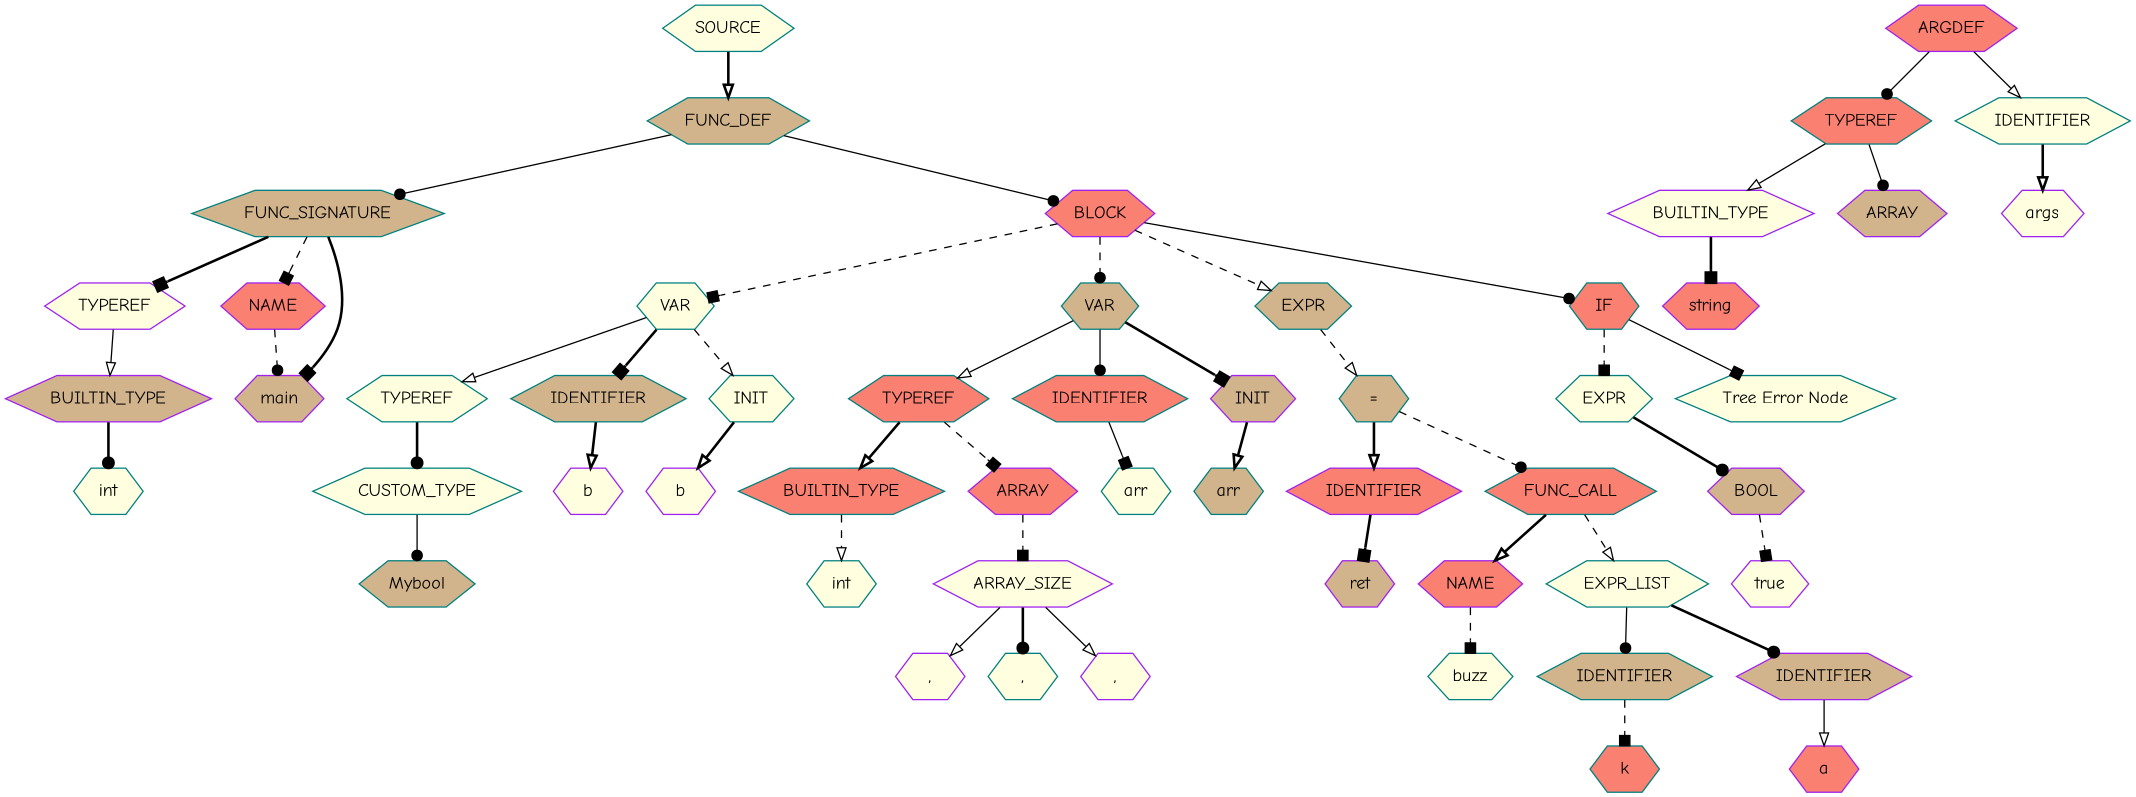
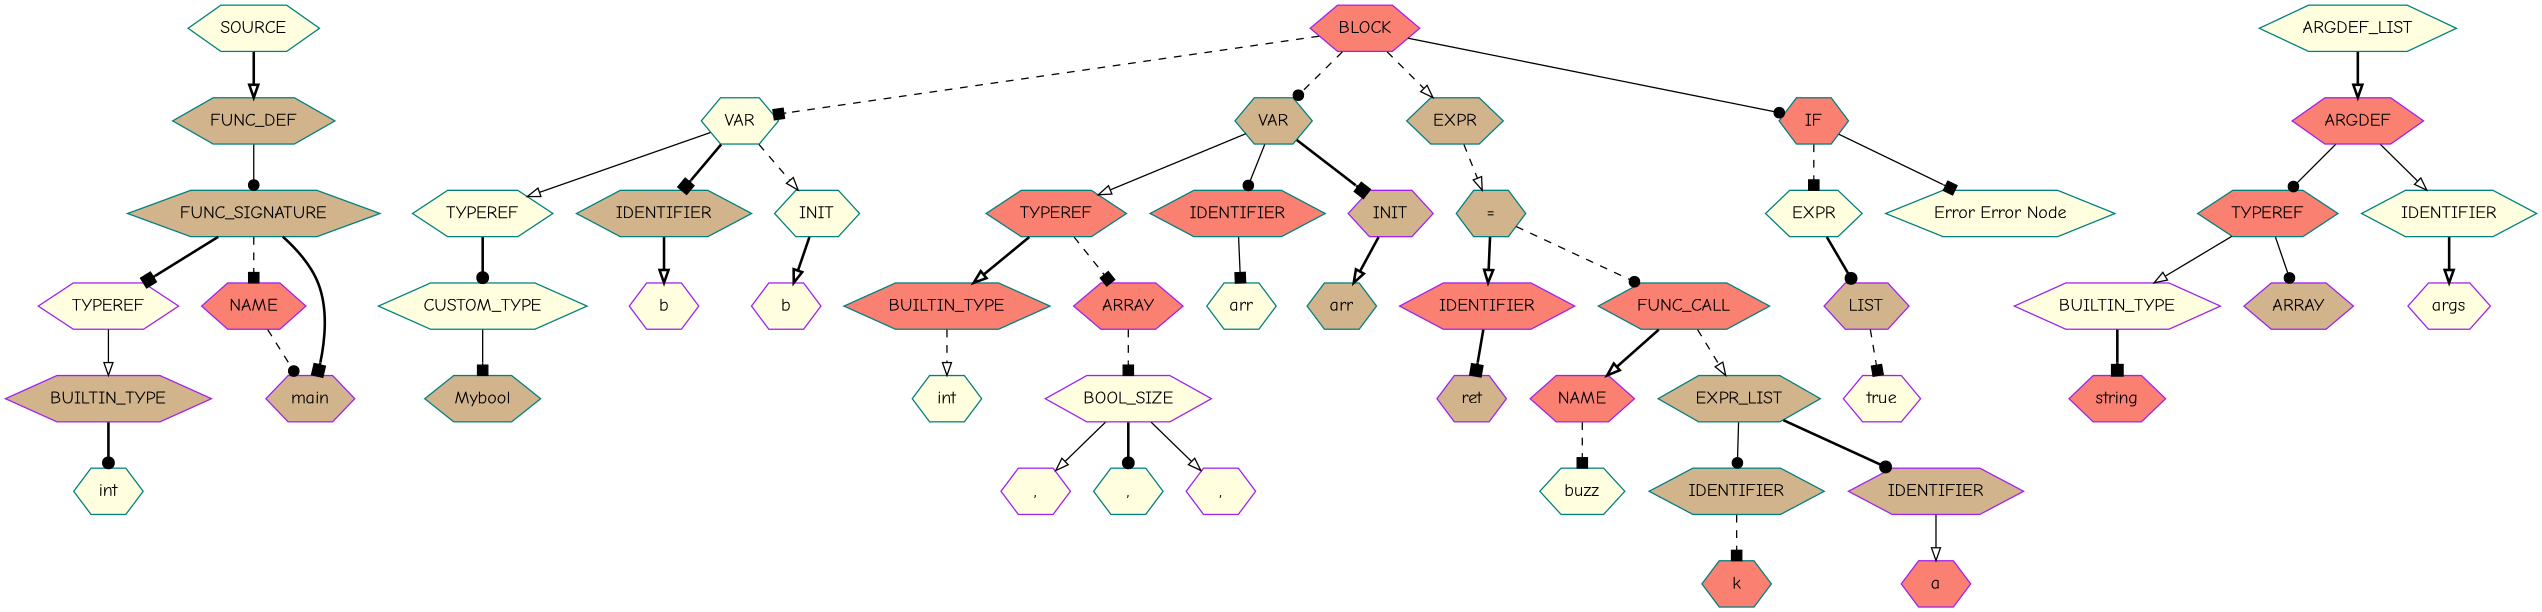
none -> (2358, 28)
(916, 168) -> none
(1786, 399) -> (2000, 213)
(1756, 491) -> (1867, 306)
(417, 533) -> (483, 346)
(1023, 584) -> (1128, 399)
(1627, 584) -> (1739, 399)
